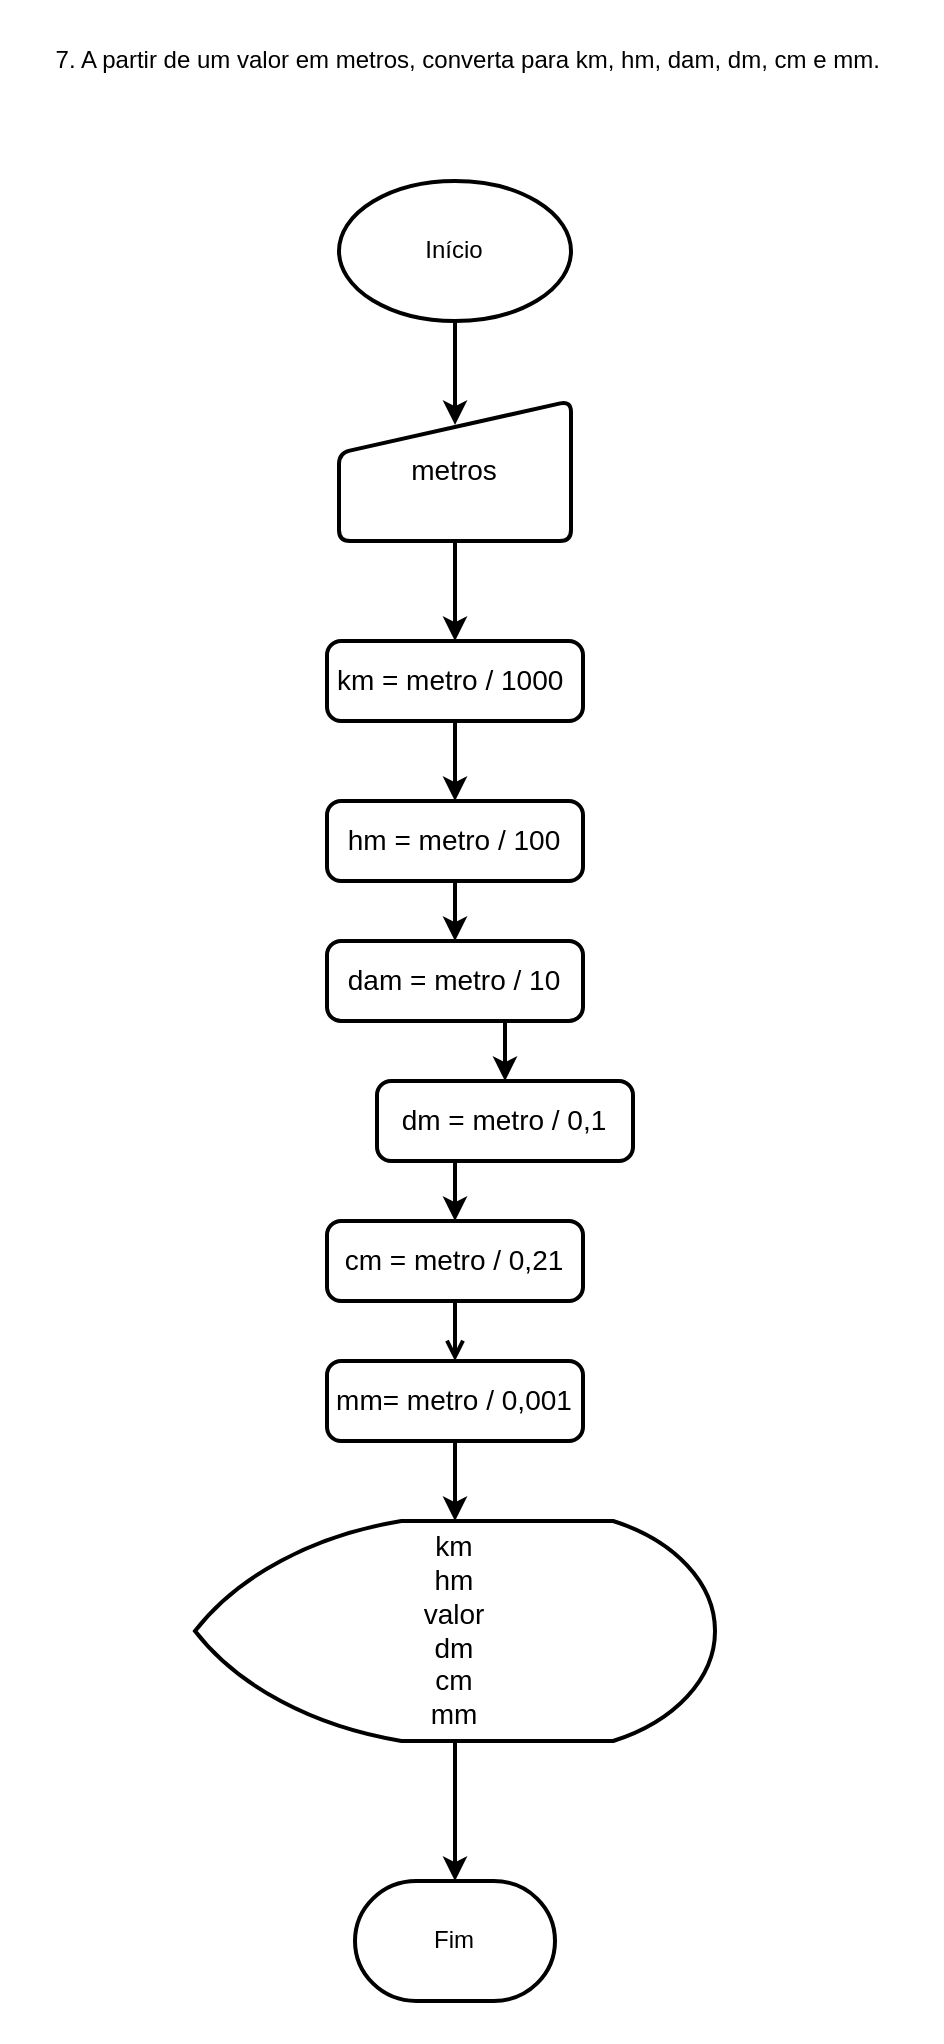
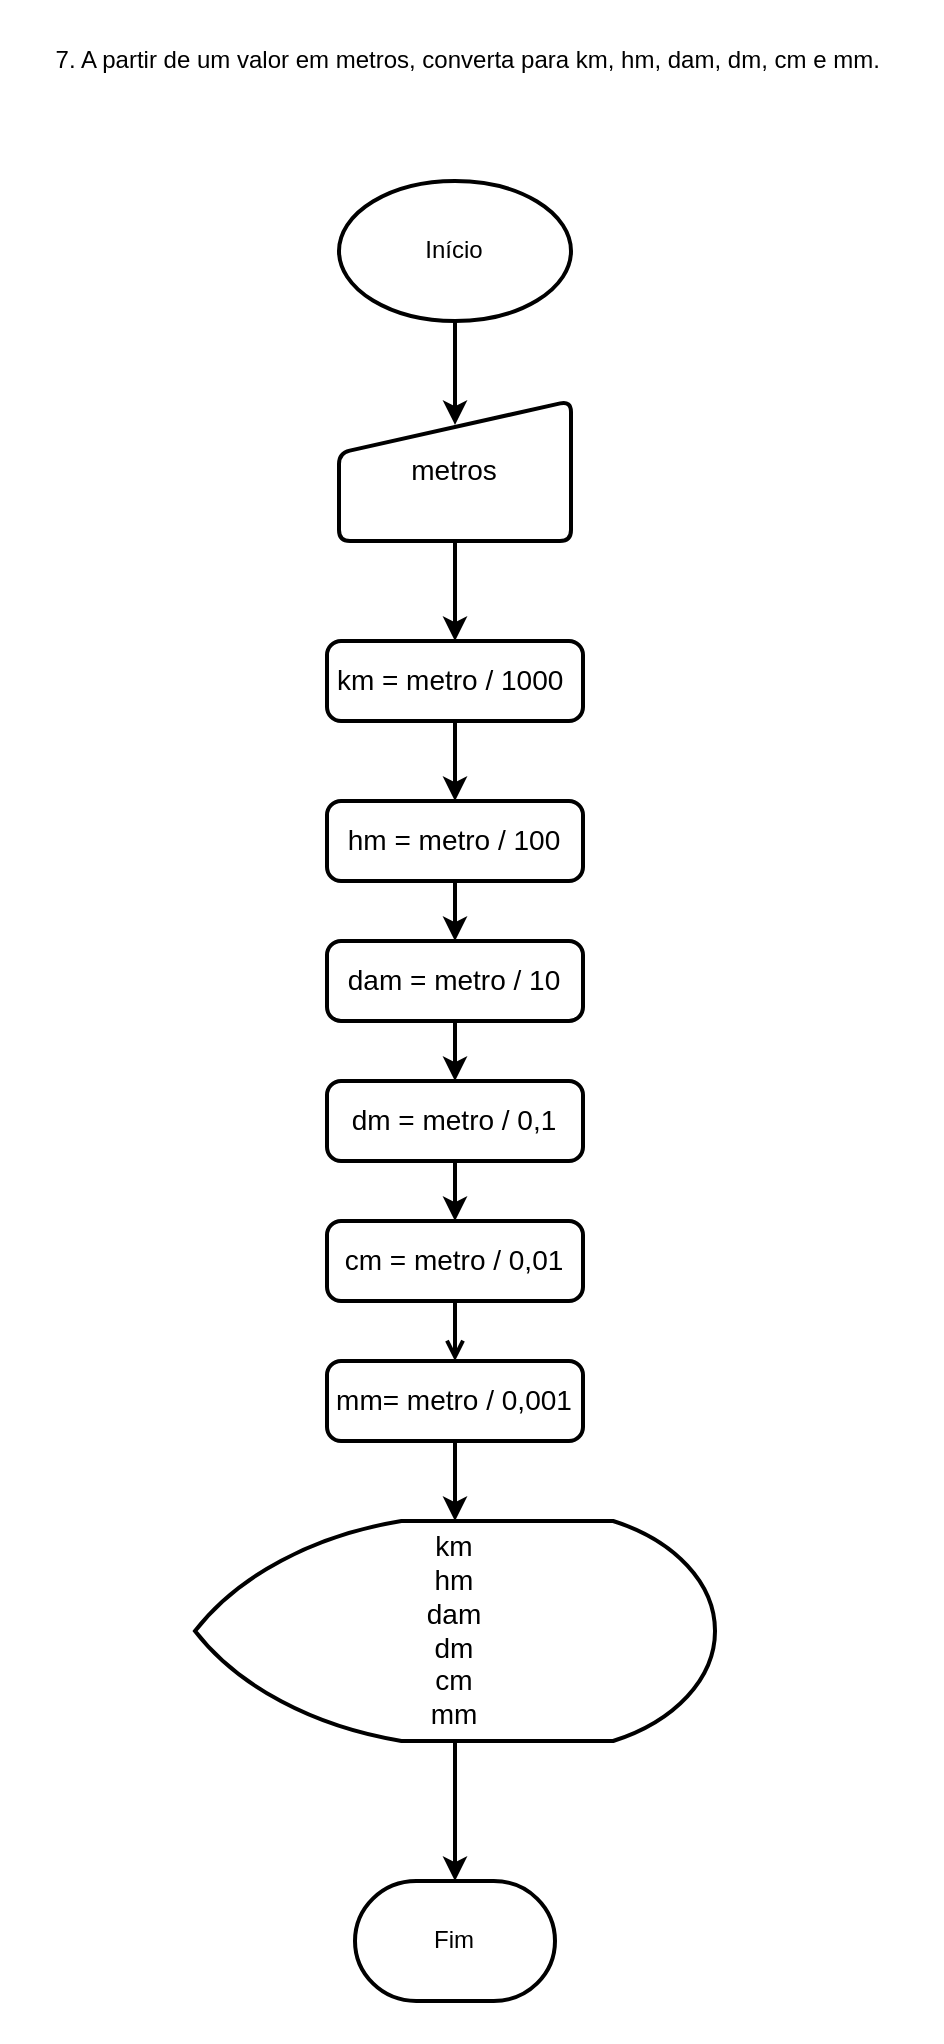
(505, 1121) -> (455, 1121)
(455, 1261) -> (455, 1261)
(455, 1631) -> (455, 1631)
